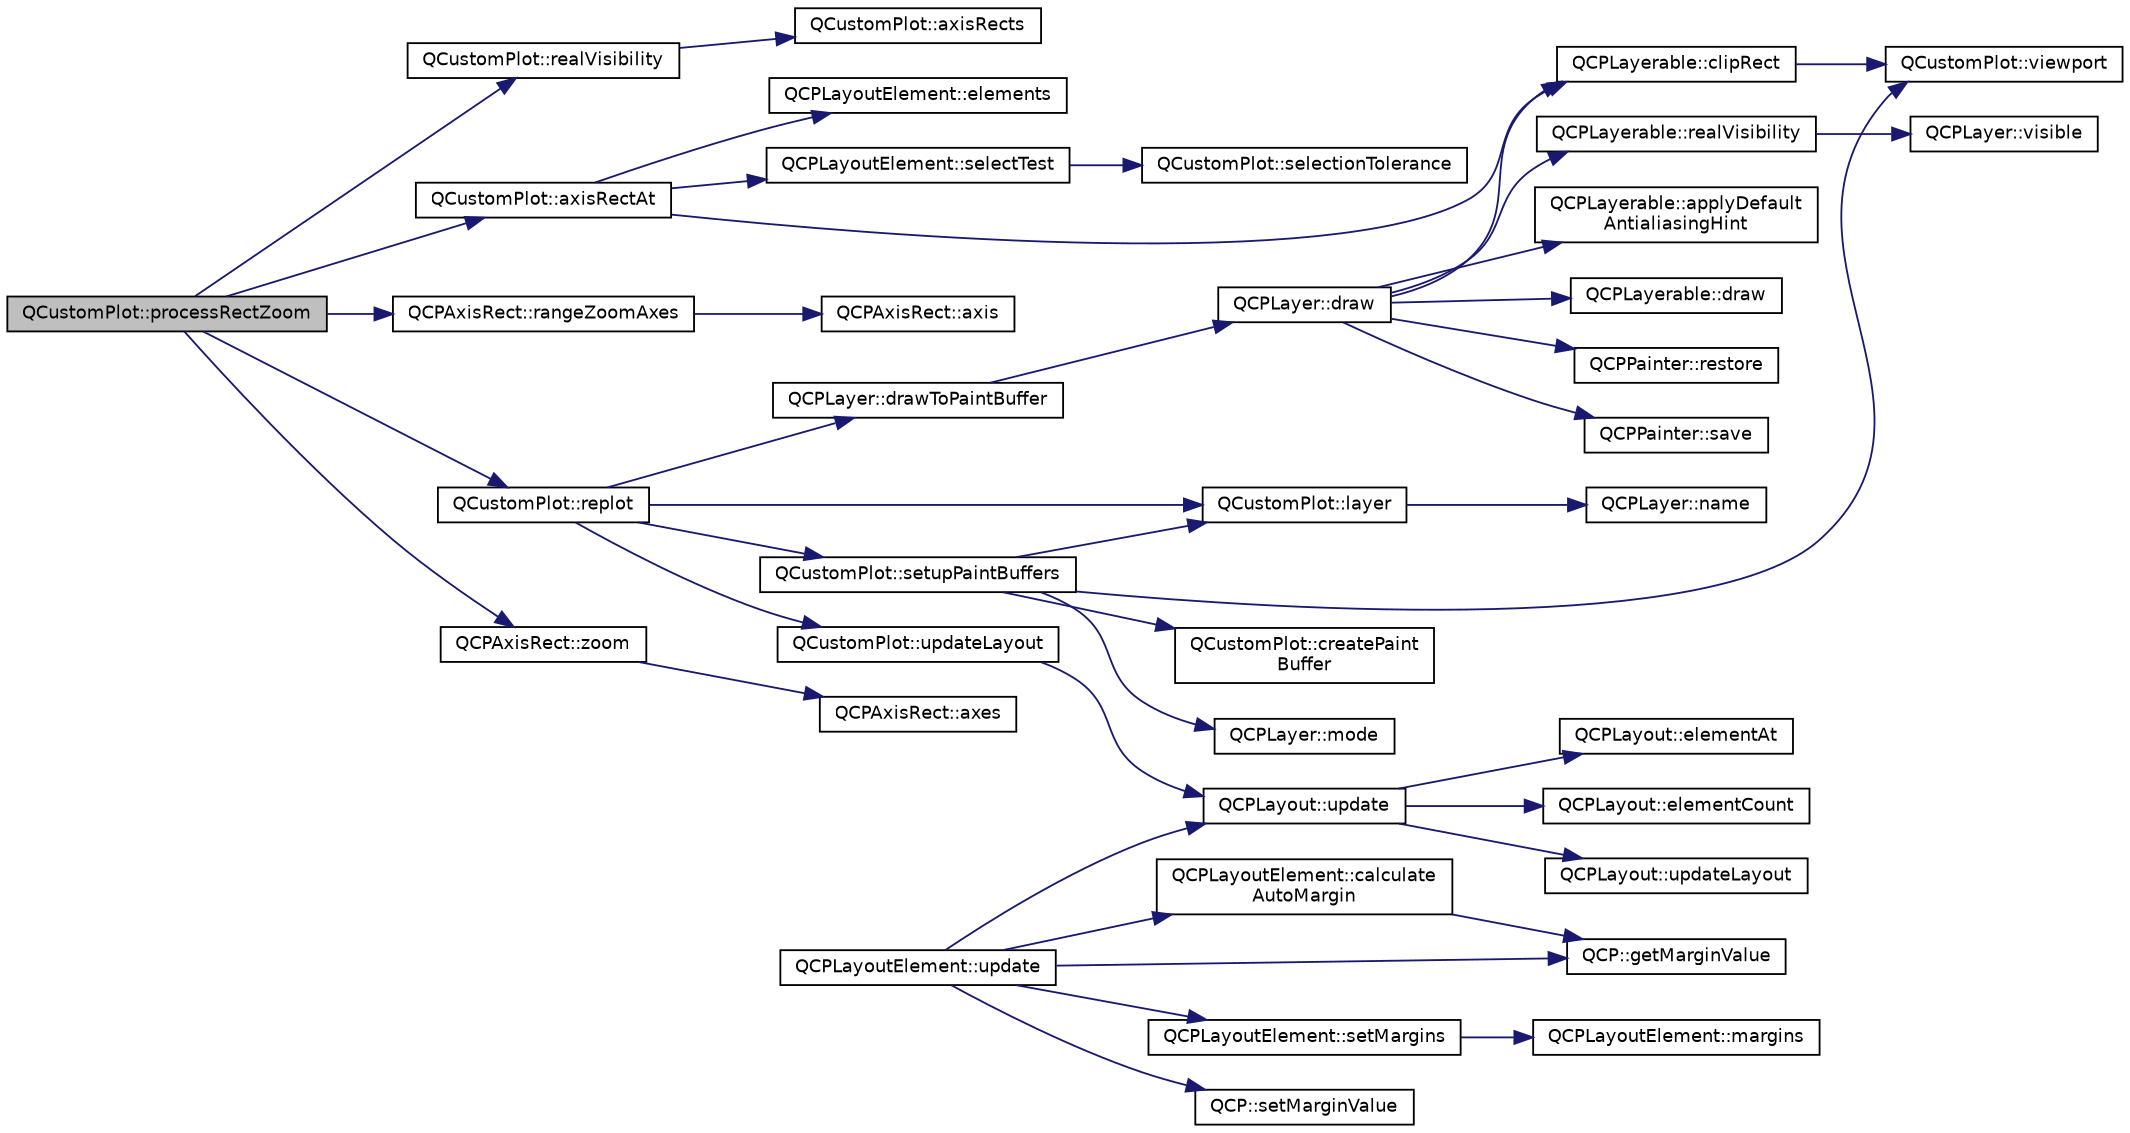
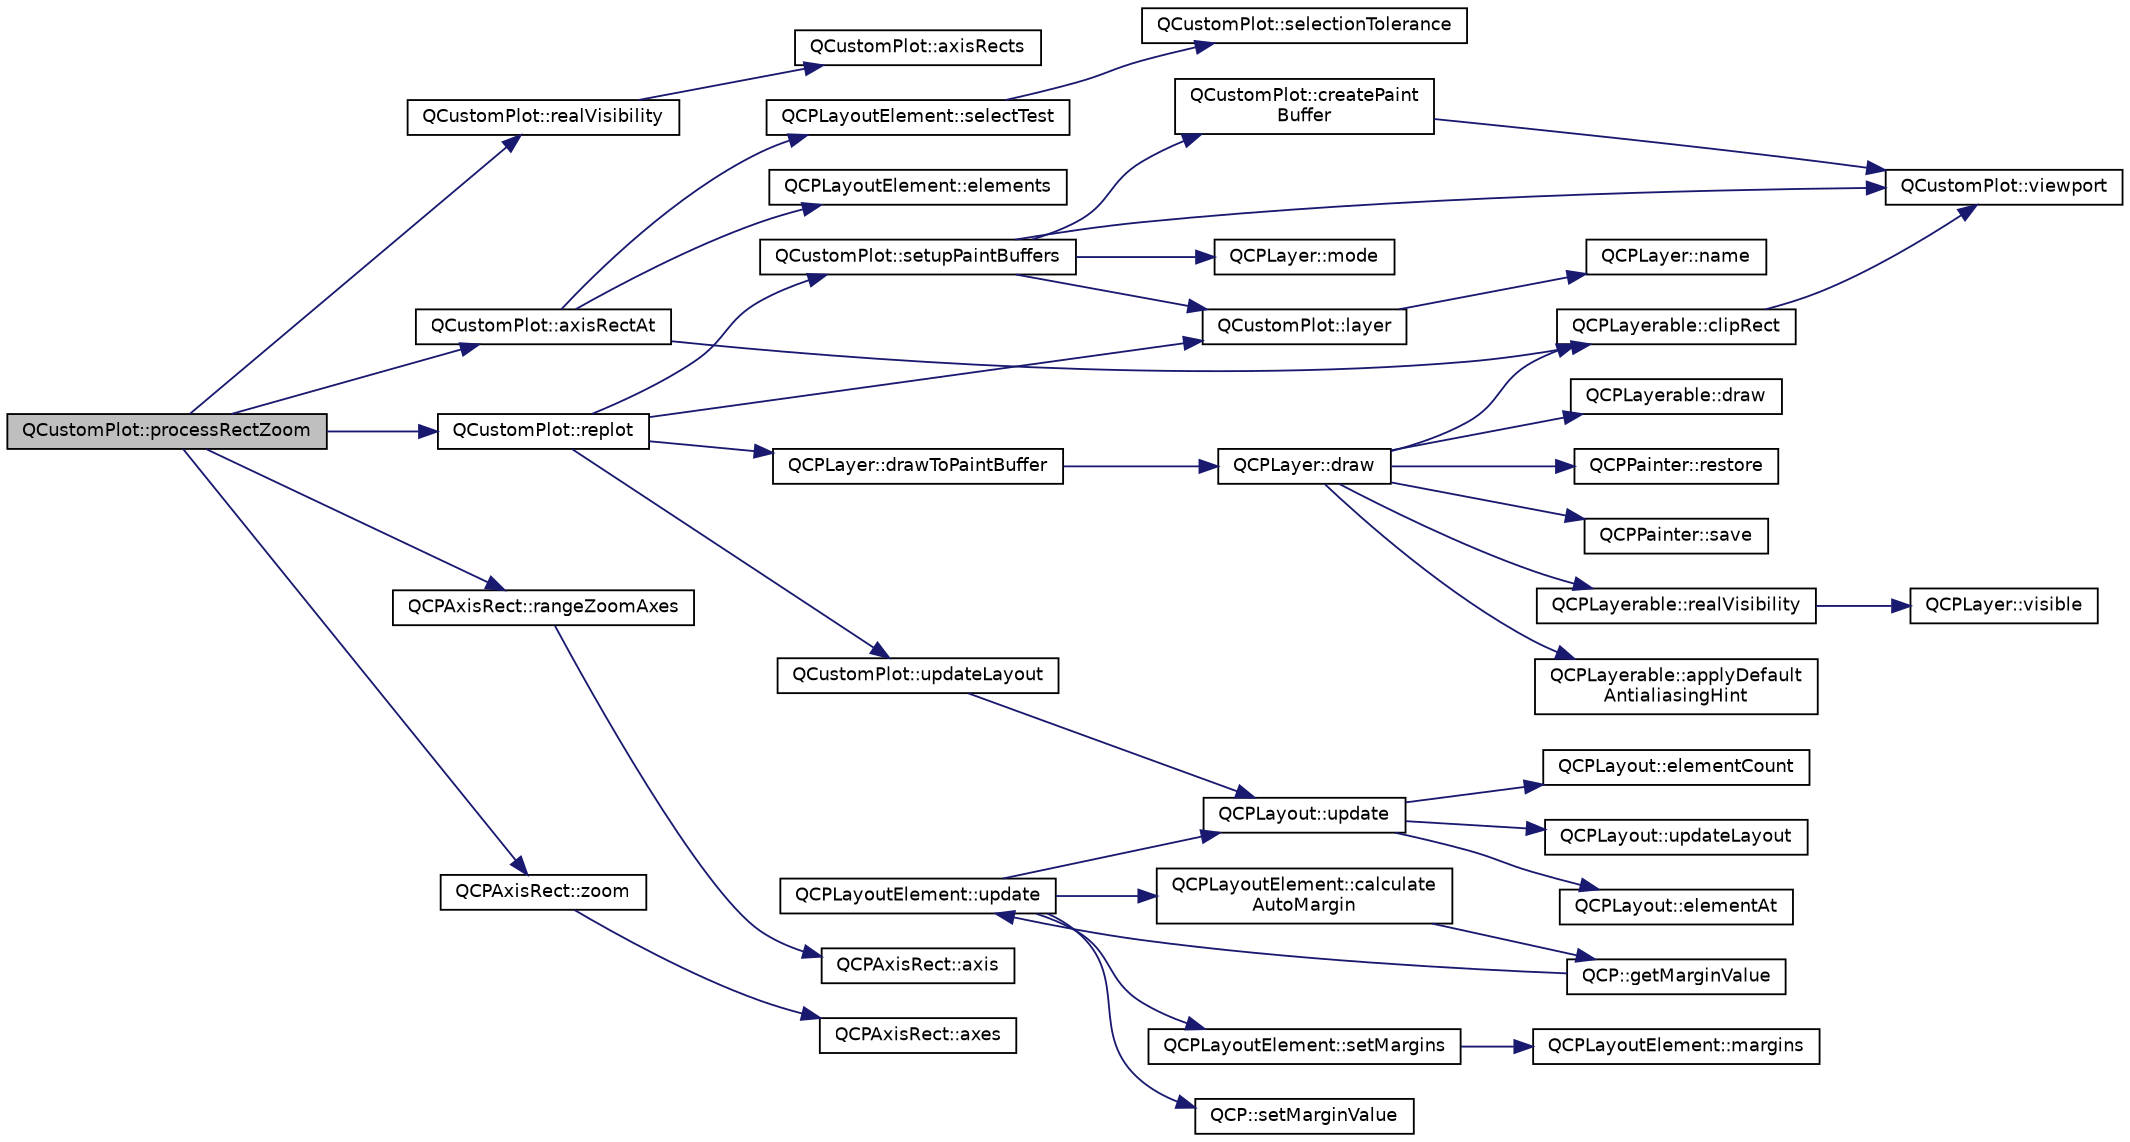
none -> (1651, 142)
(1302, 962) -> (1289, 956)
